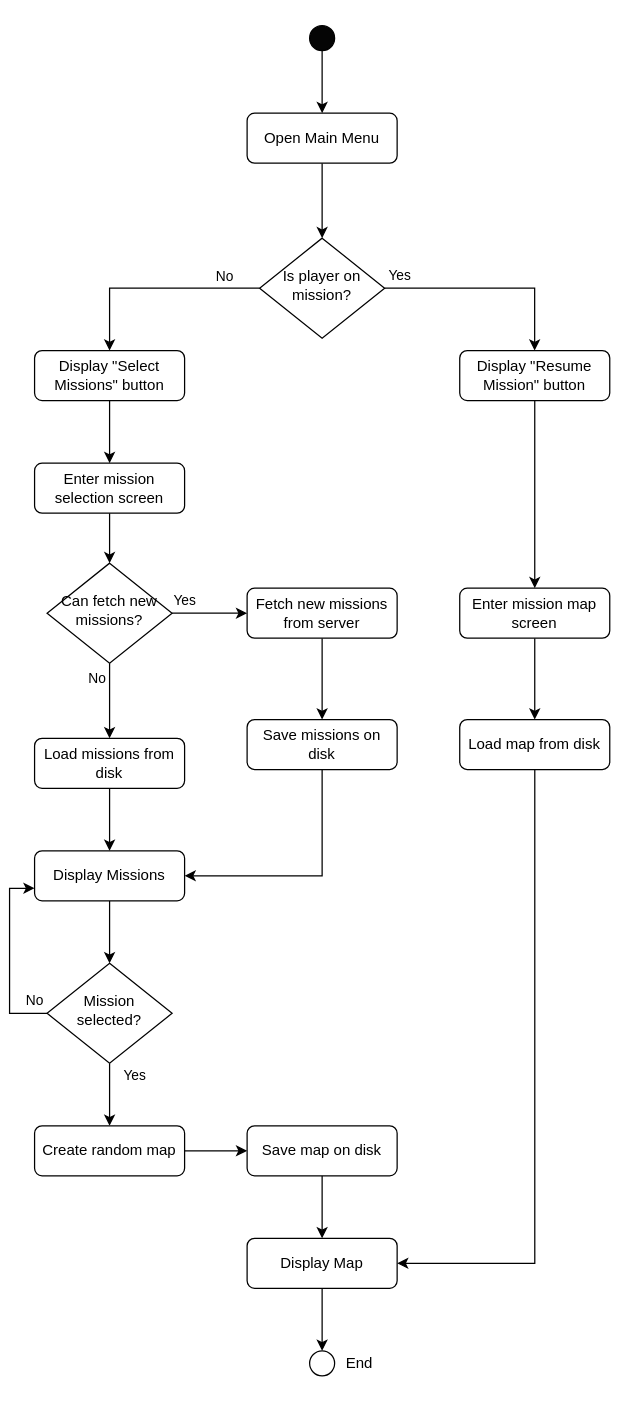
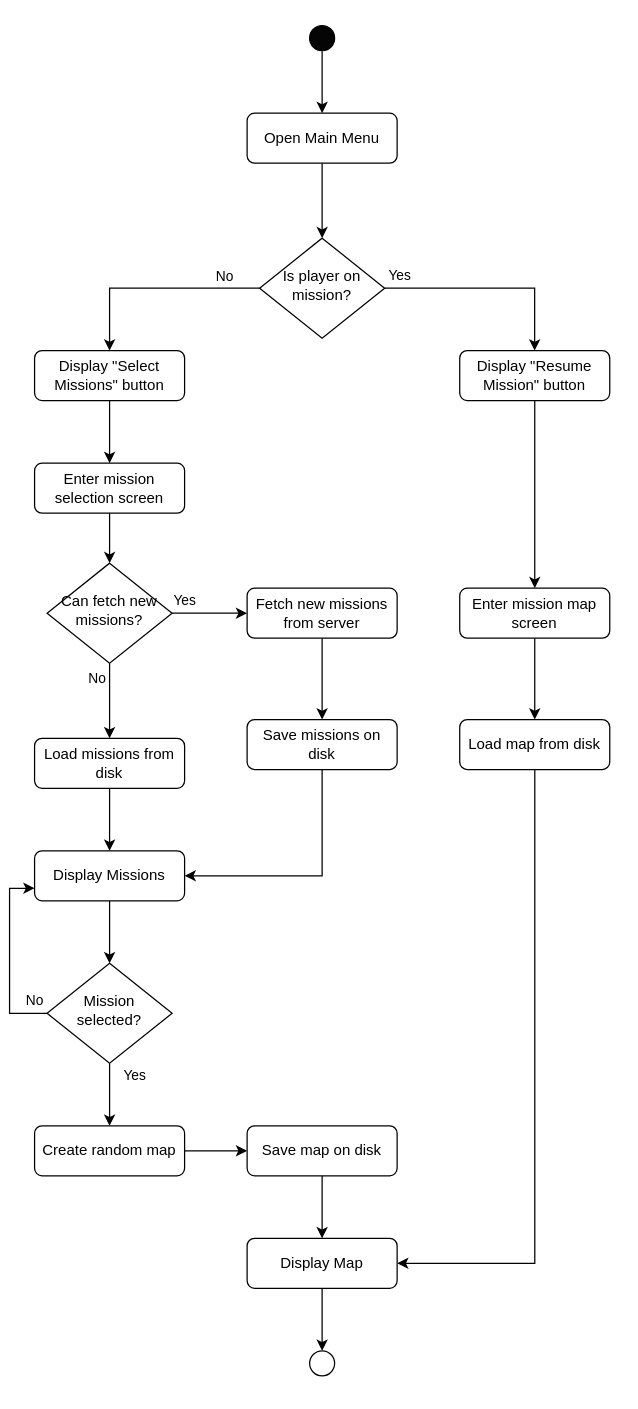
(359, 1363) -> none
